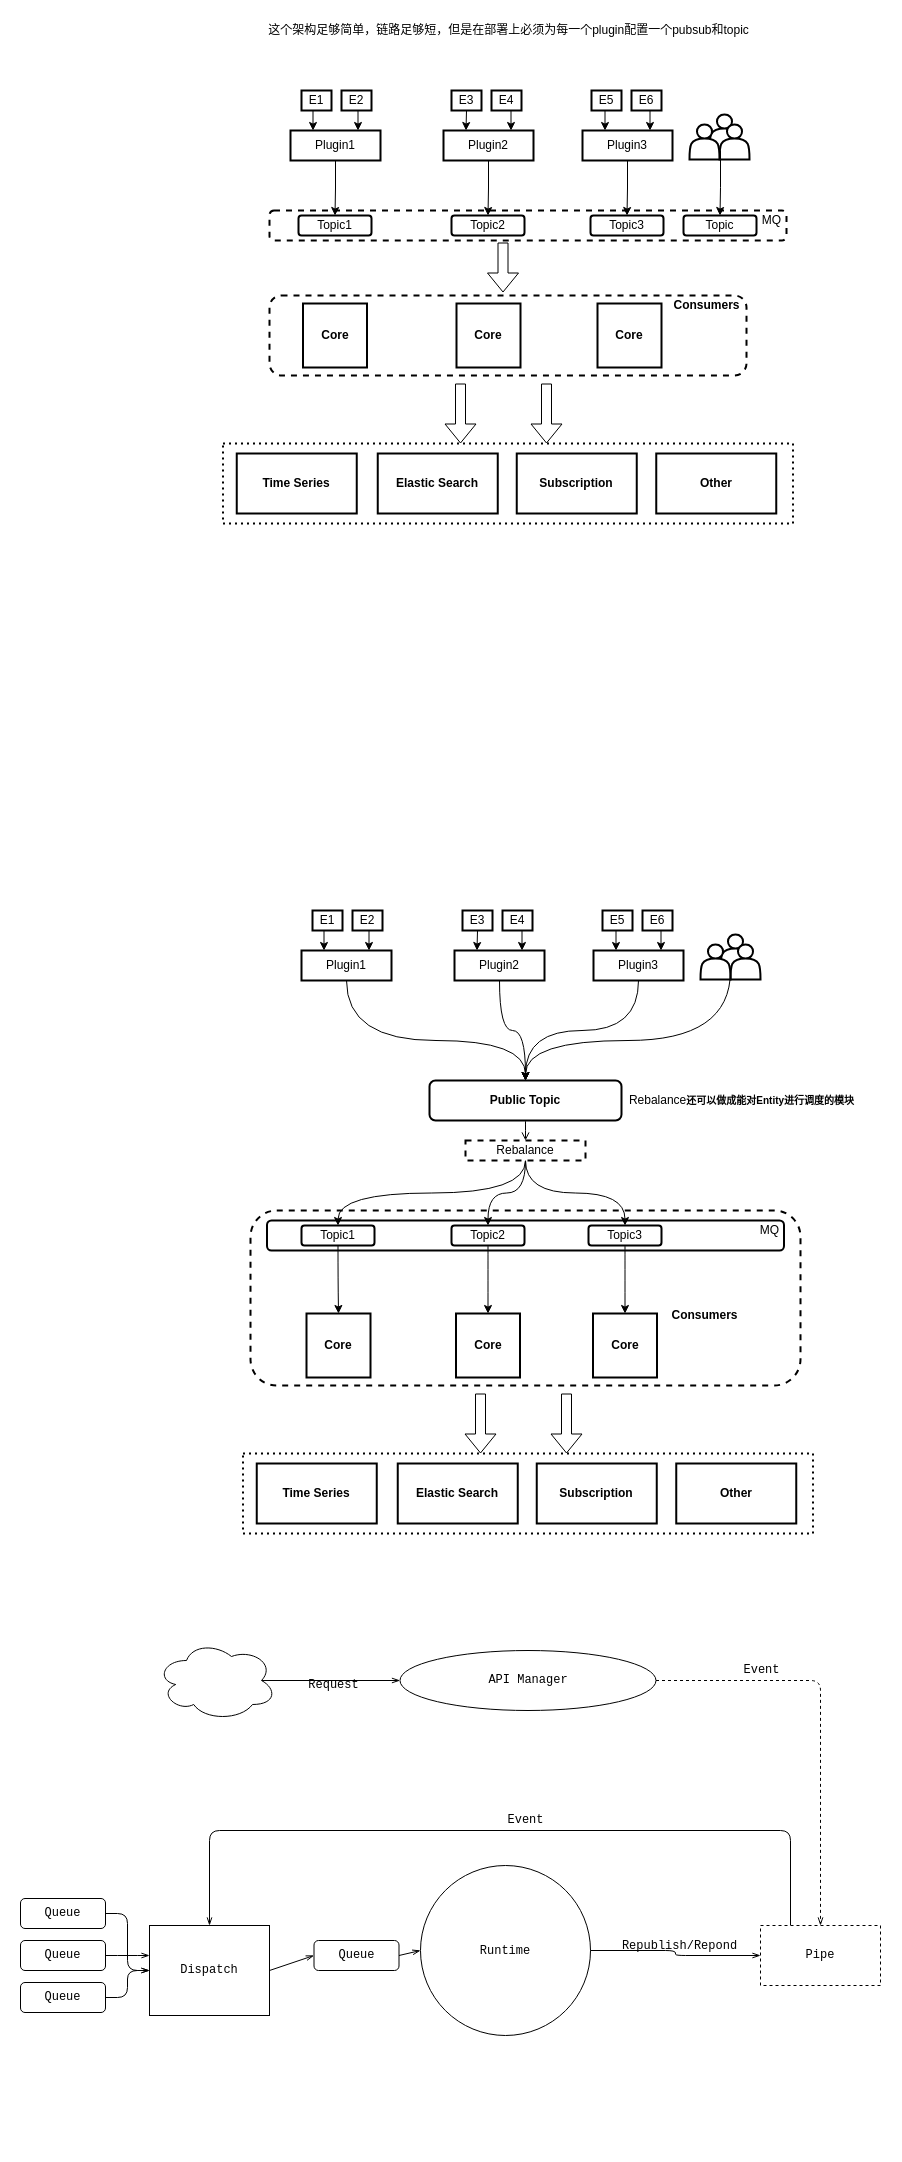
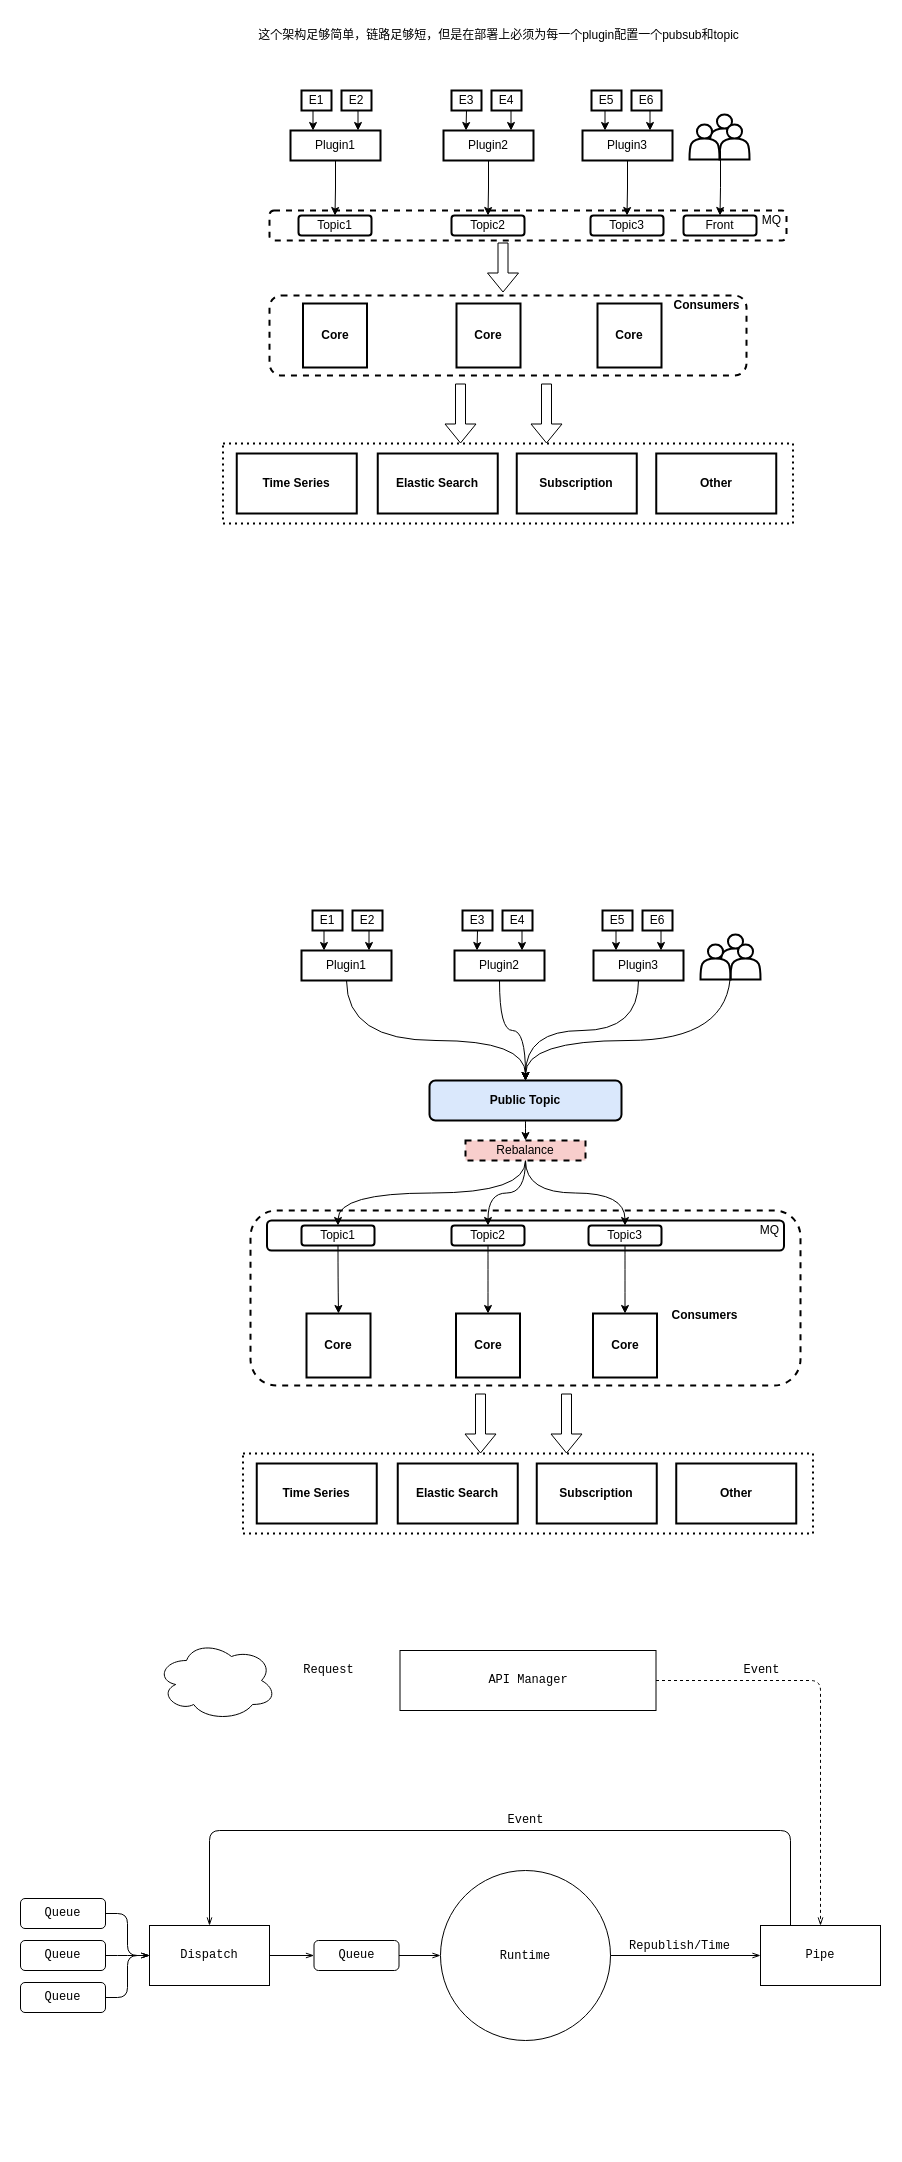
(508, 31) -> (498, 36)
(720, 226) -> (720, 226)
(526, 1101) -> (526, 1101)
(742, 1101) -> none
(526, 1134) -> (526, 1132)
(526, 1151) -> (526, 1151)
(330, 1681) -> none
(528, 1681) -> (528, 1681)
(334, 1686) -> (329, 1671)
(680, 1947) -> (680, 1947)
(506, 1951) -> (526, 1956)
(821, 1956) -> (821, 1956)
(210, 1971) -> (210, 1956)
